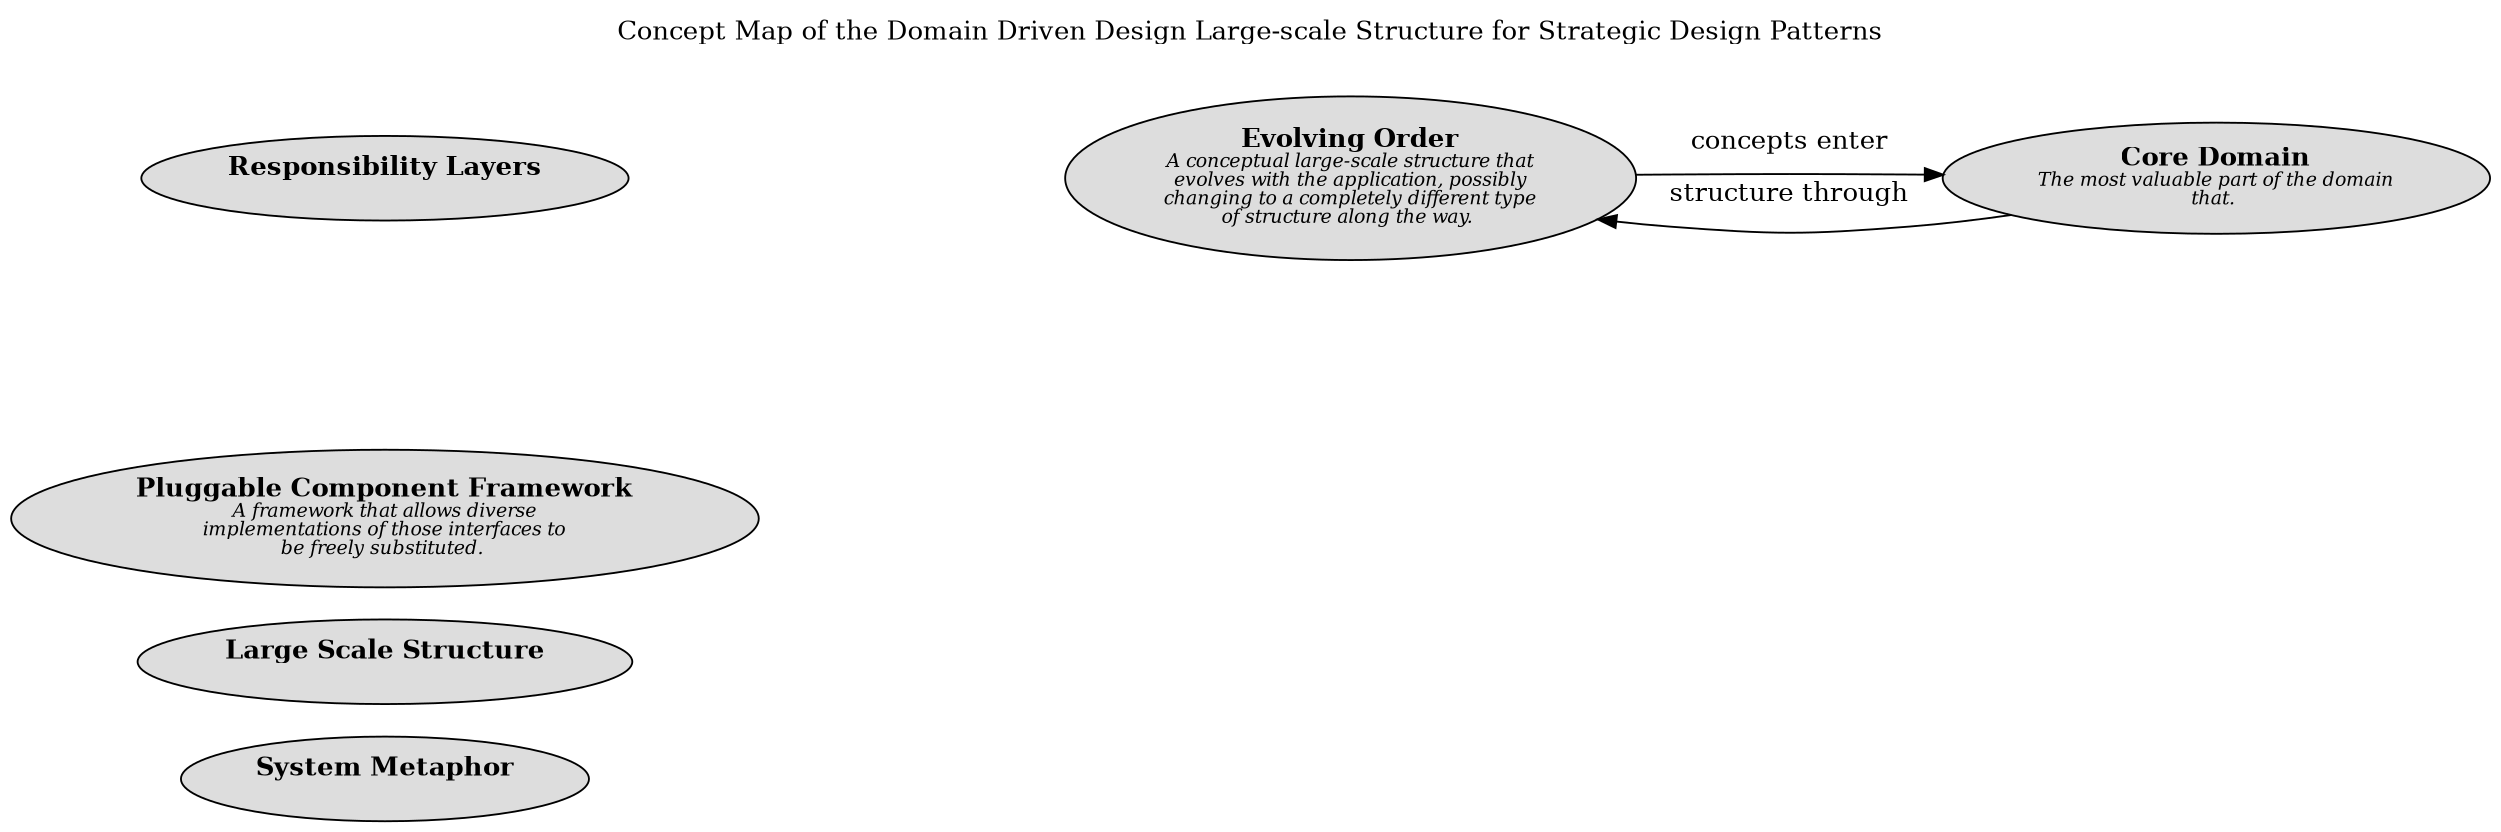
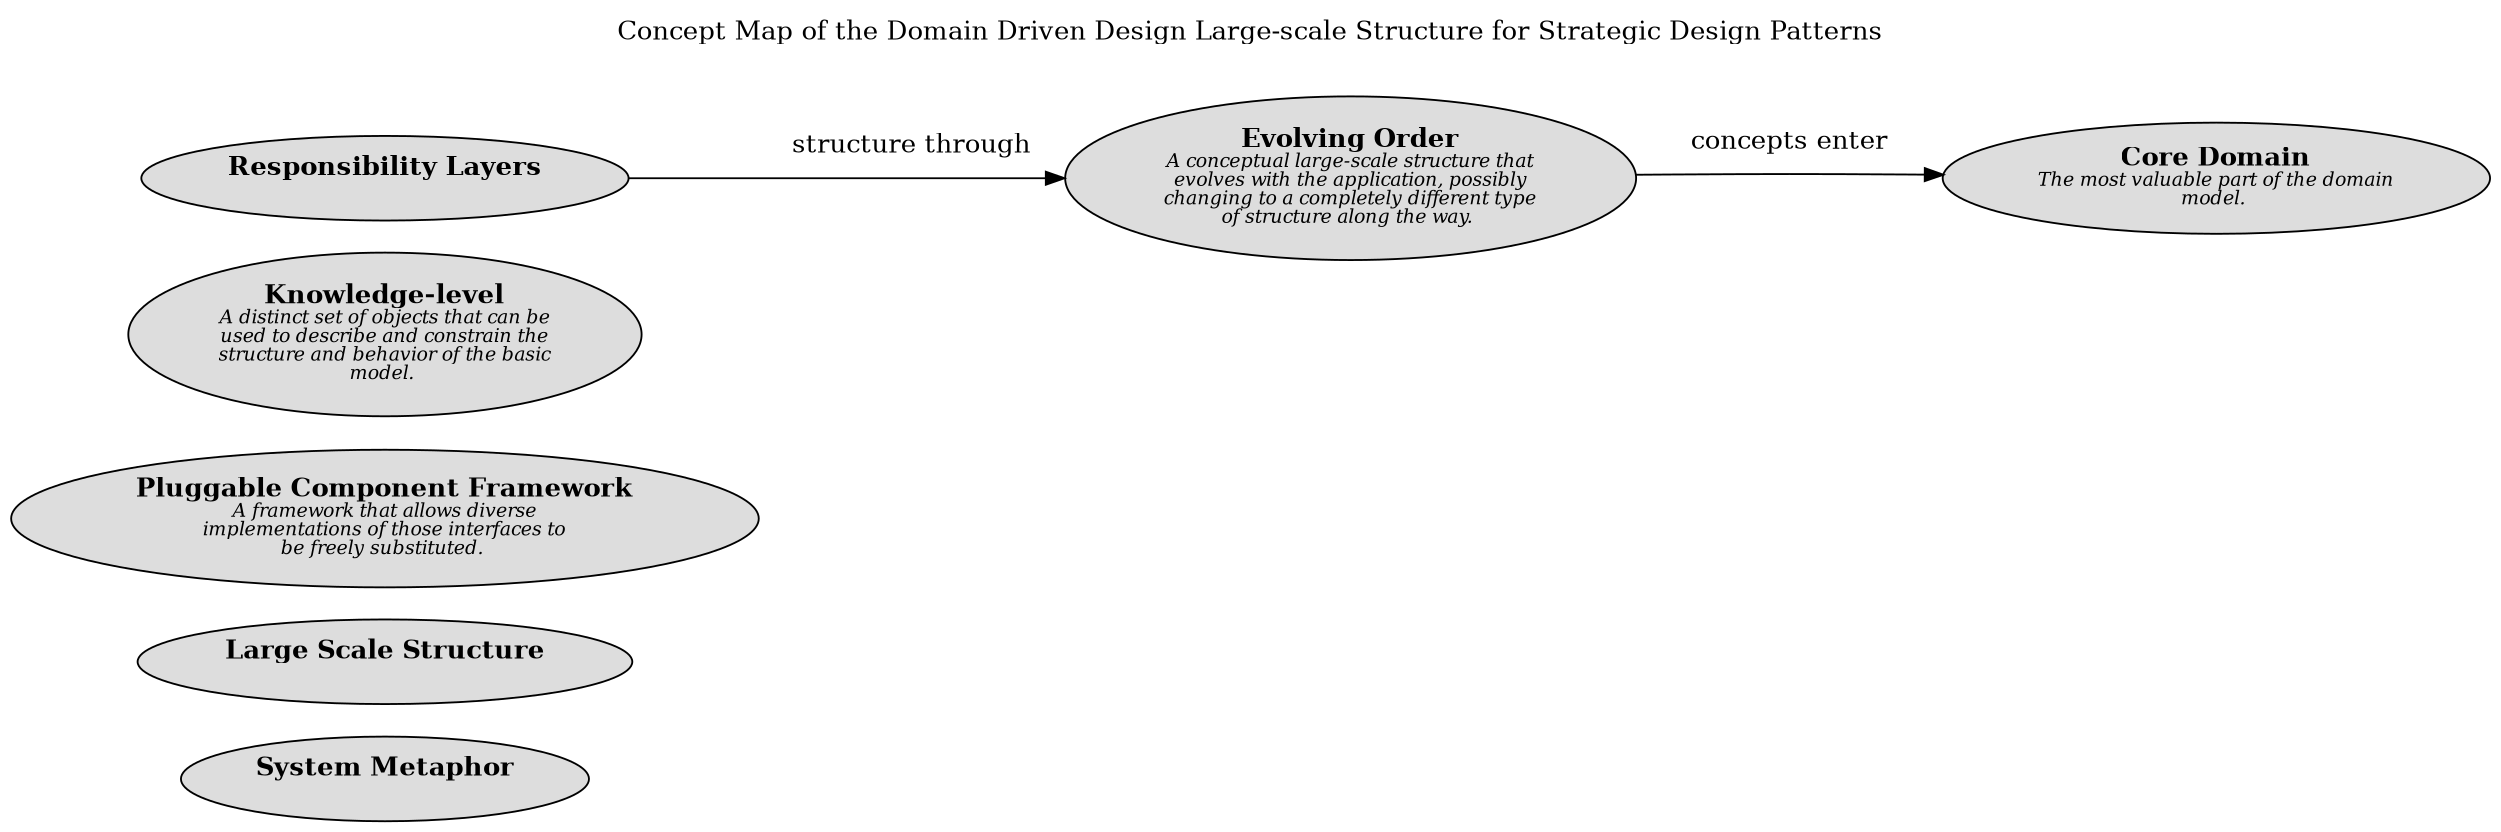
(2216, 199) -> (2216, 199)
(1814, 232) -> (837, 178)
none -> (385, 334)
